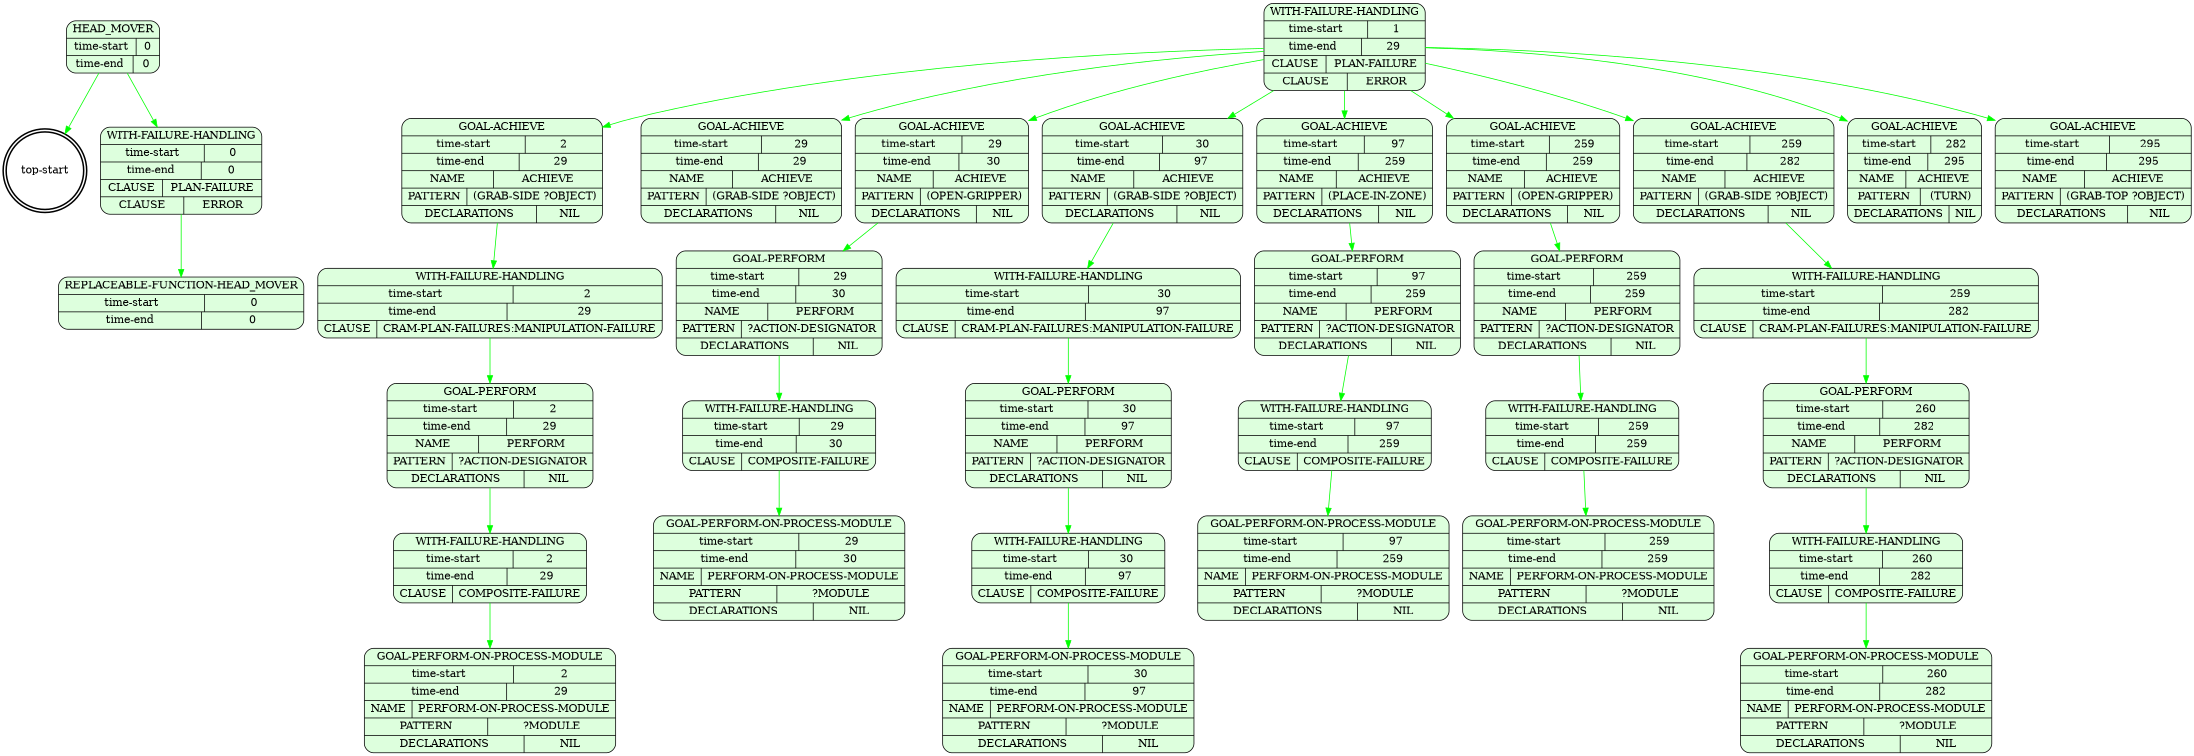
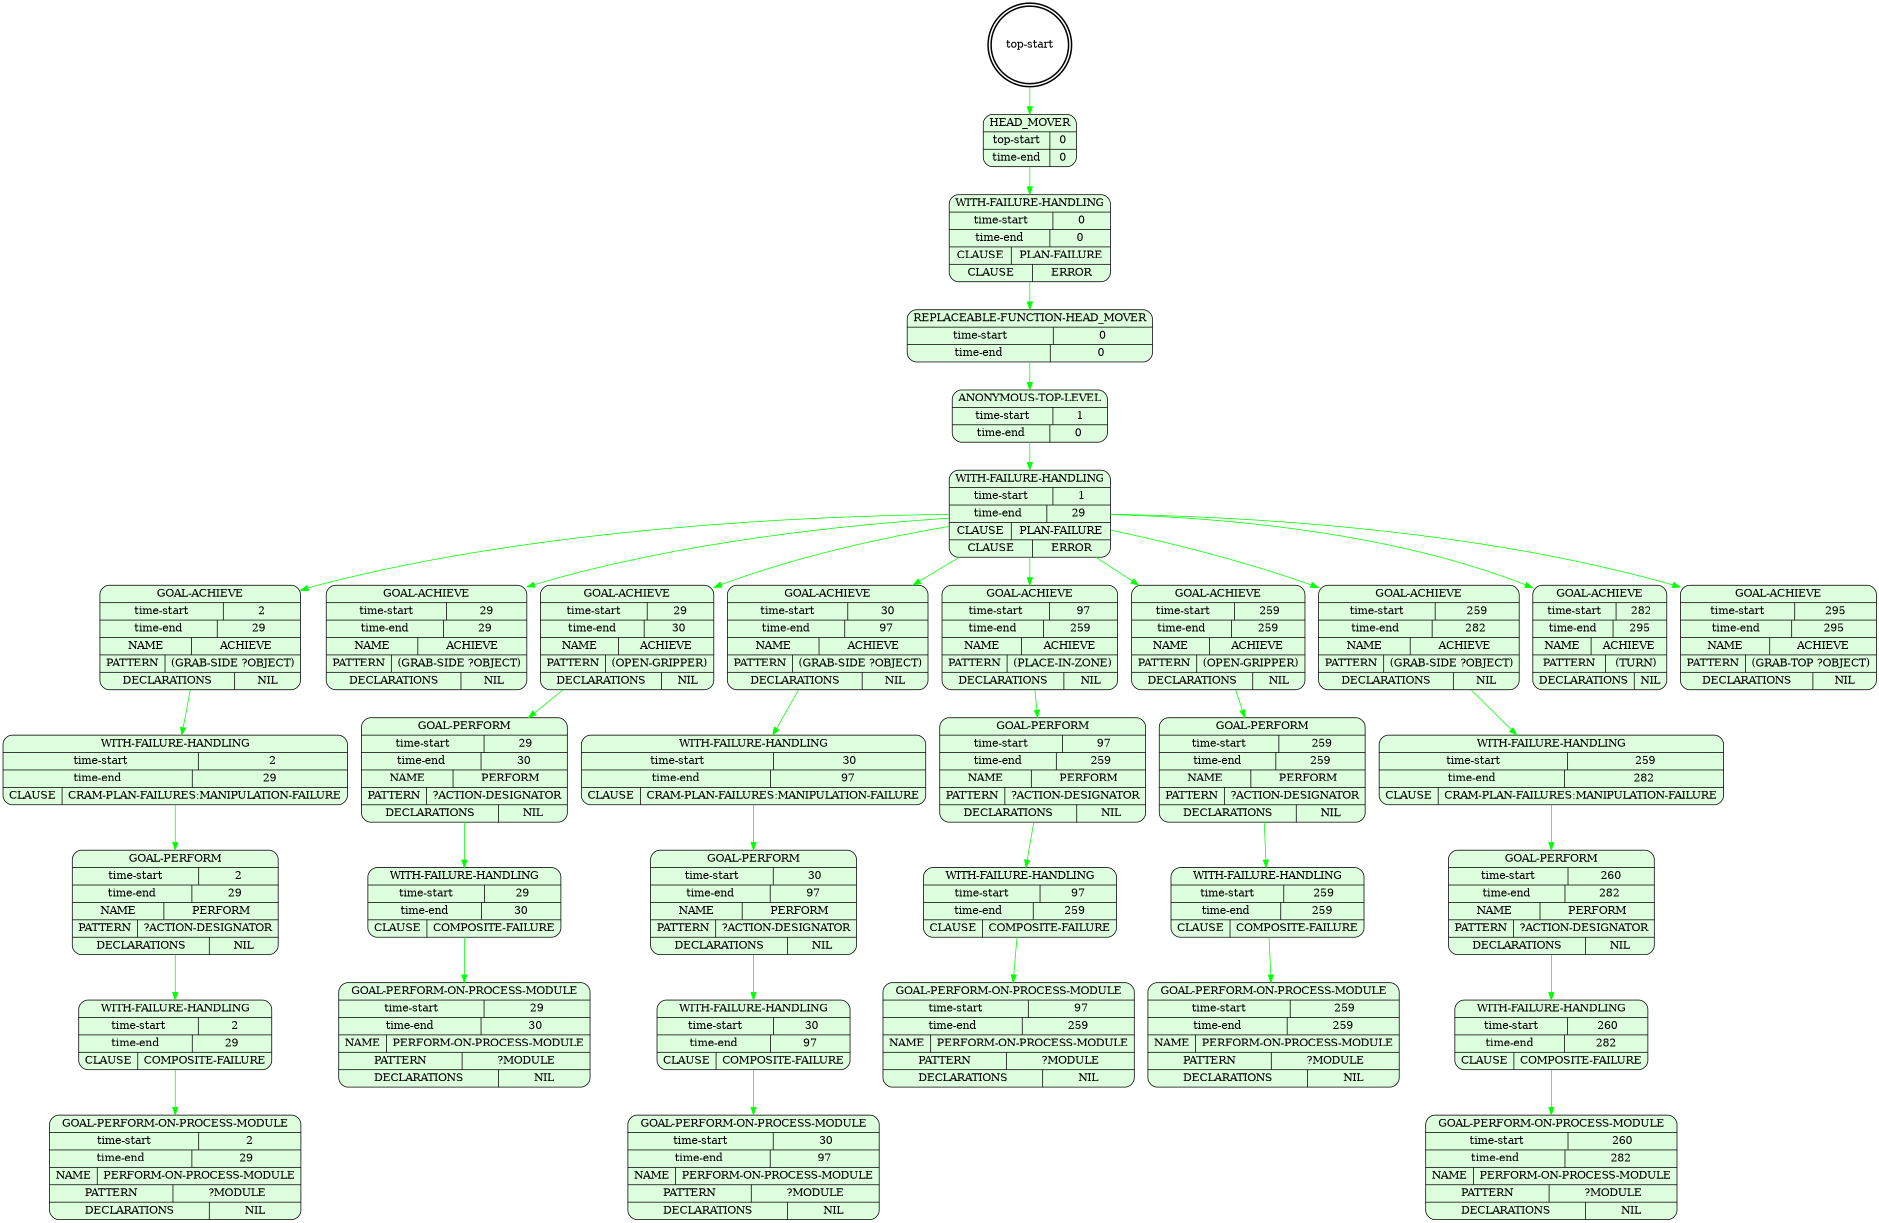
(101, 47) -> (1017, 140)
(84, 100) -> (1030, 97)
none -> (1030, 416)
